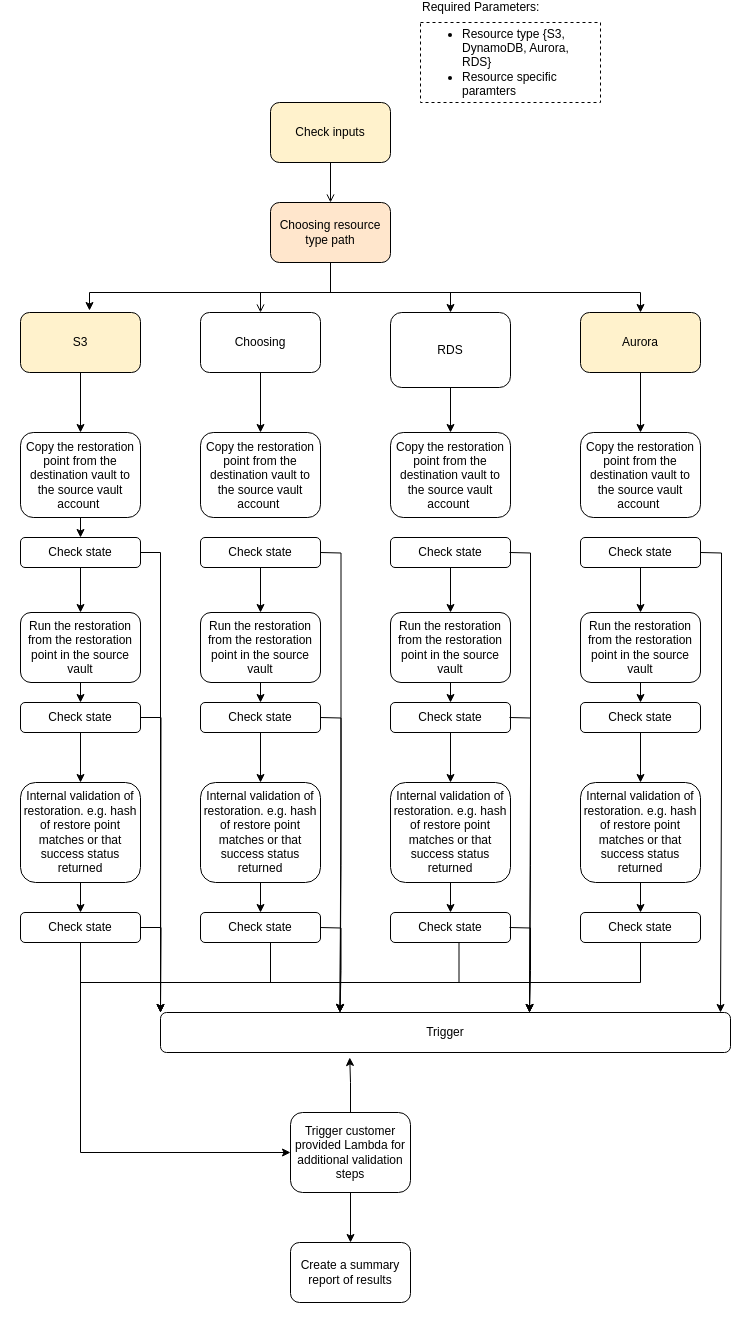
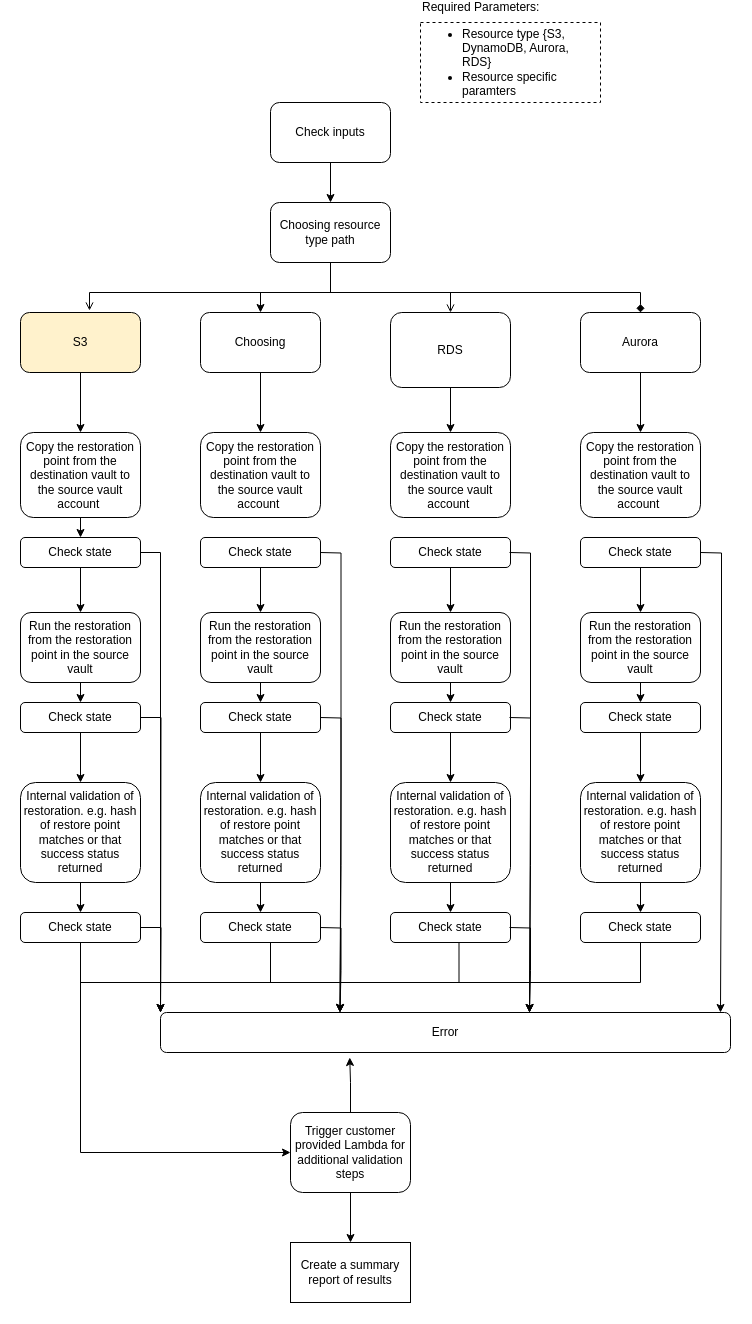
(331, 133) -> (331, 133)
(331, 196) -> (331, 194)
(331, 233) -> (331, 233)
(90, 302) -> (90, 303)
(451, 304) -> (451, 306)
(641, 304) -> (641, 304)
(261, 306) -> (261, 304)
(641, 343) -> (641, 343)
(446, 1033) -> (446, 1033)
(351, 1273) -> (351, 1273)
